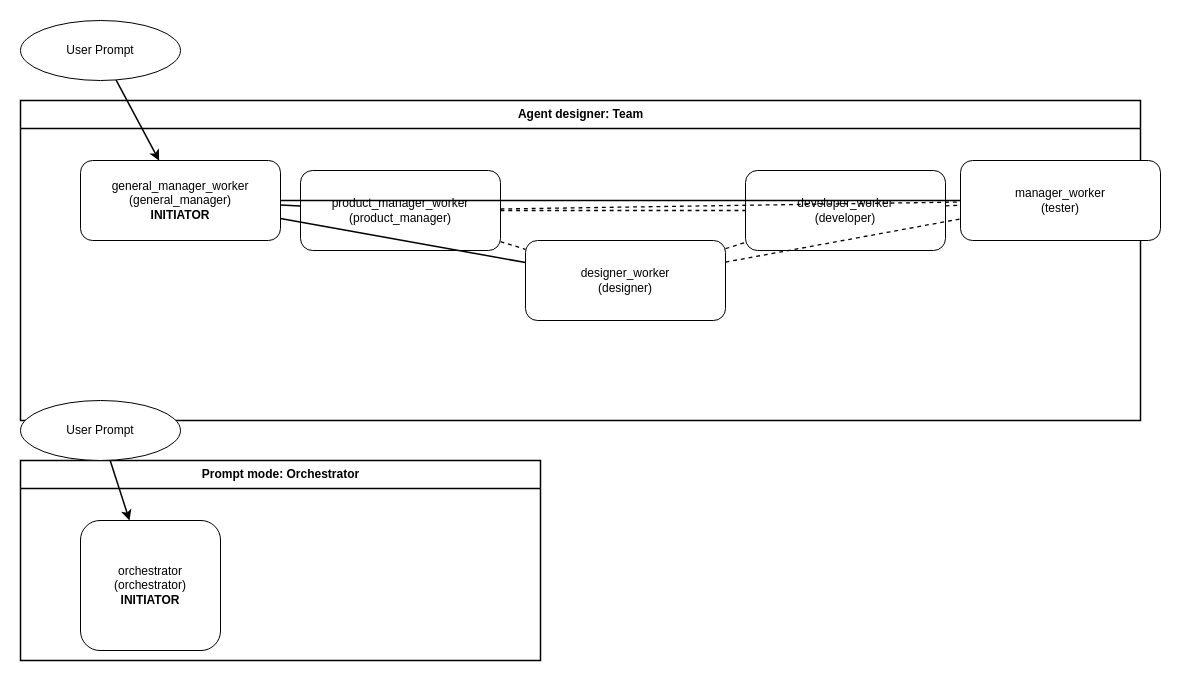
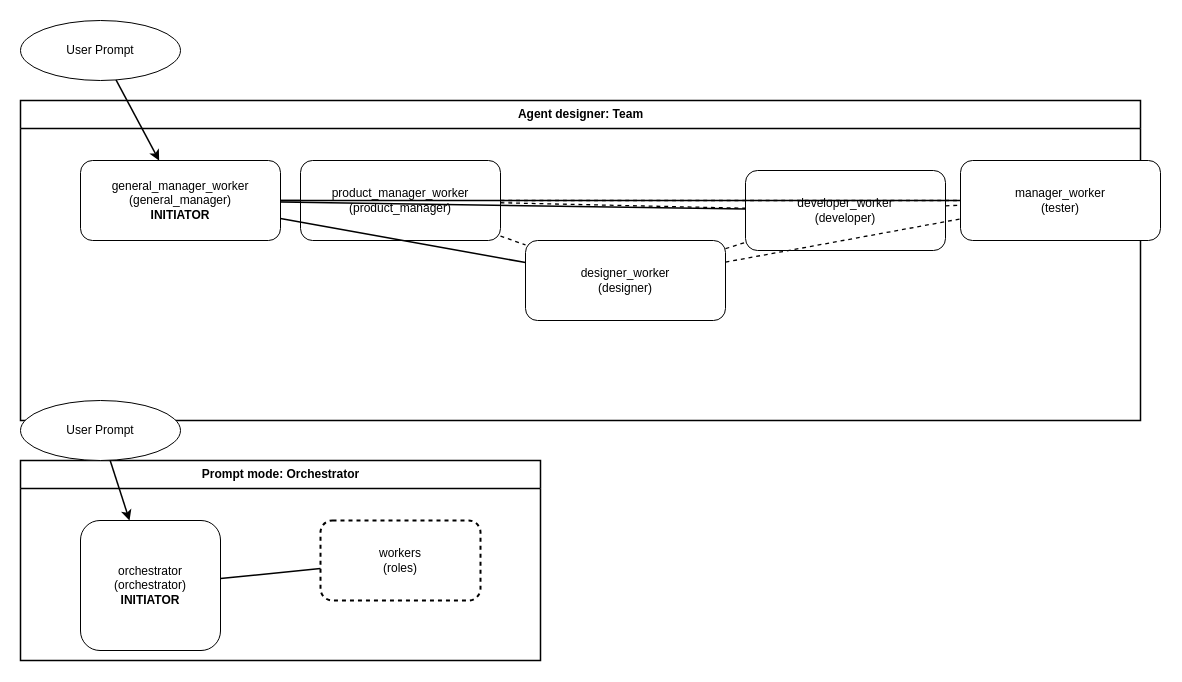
none -> (429, 204)
(401, 211) -> (401, 201)
none -> (401, 561)
none -> (271, 574)
